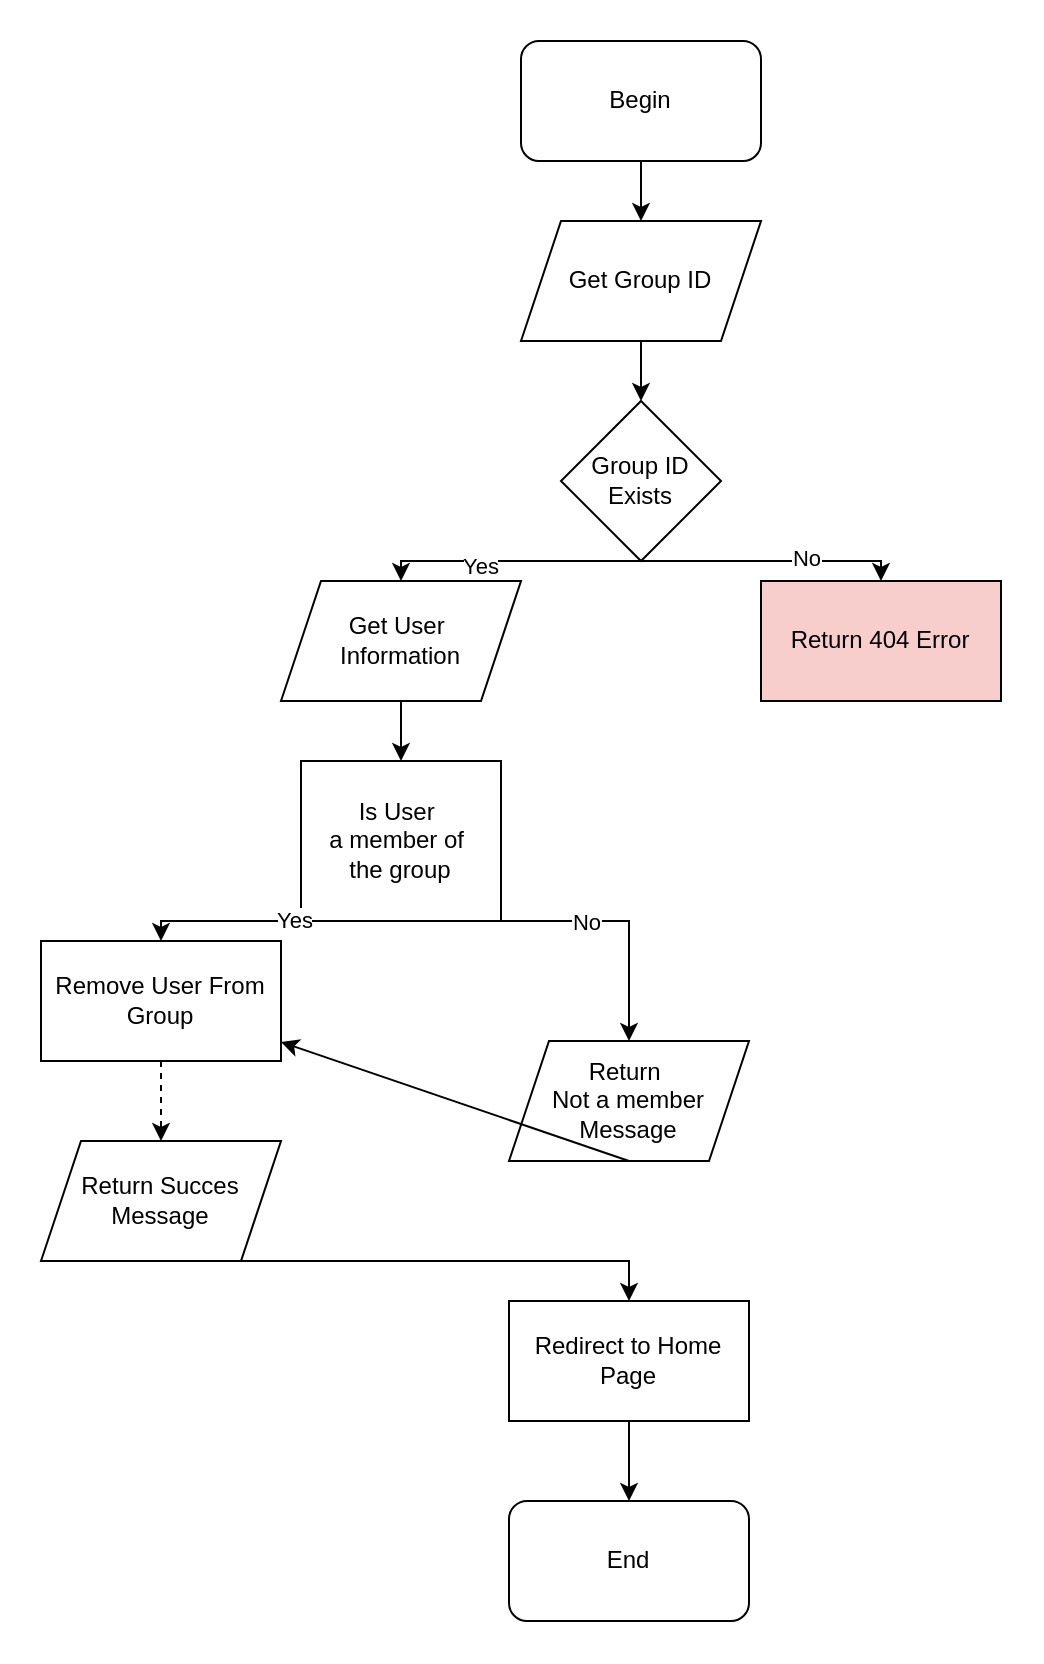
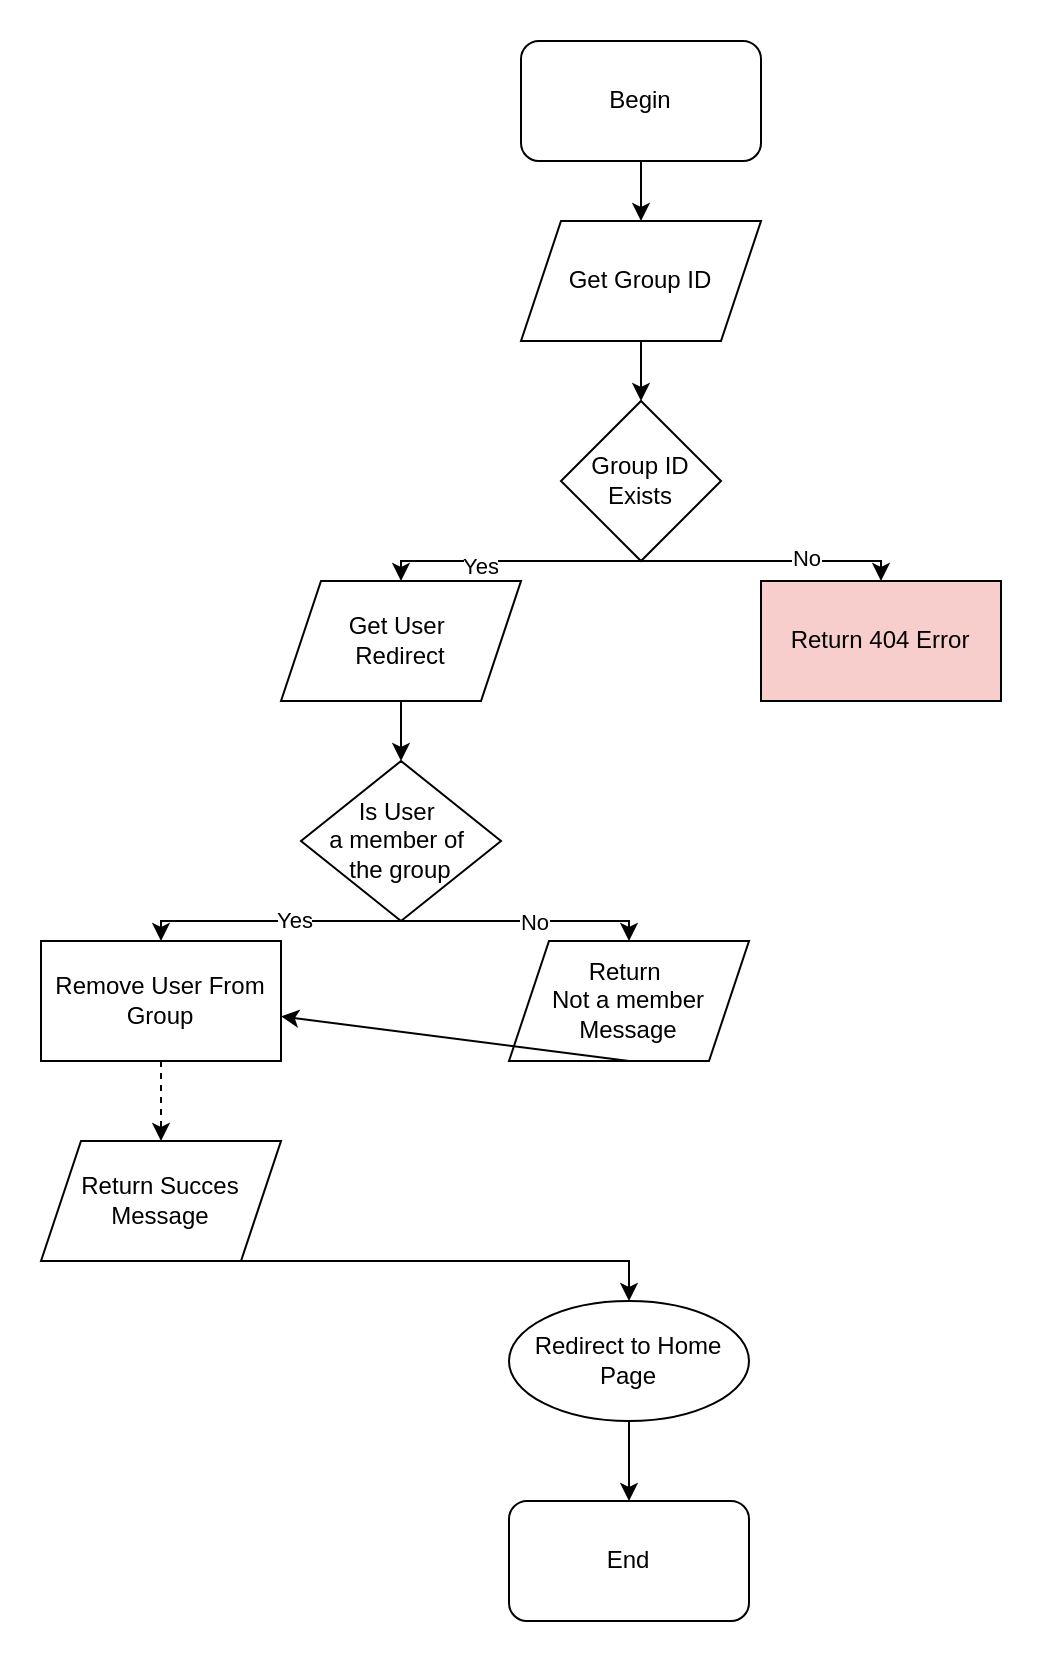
(401, 641) -> (401, 641)
(401, 841) -> (401, 841)
(629, 1101) -> (629, 1001)
(629, 1361) -> (629, 1361)
